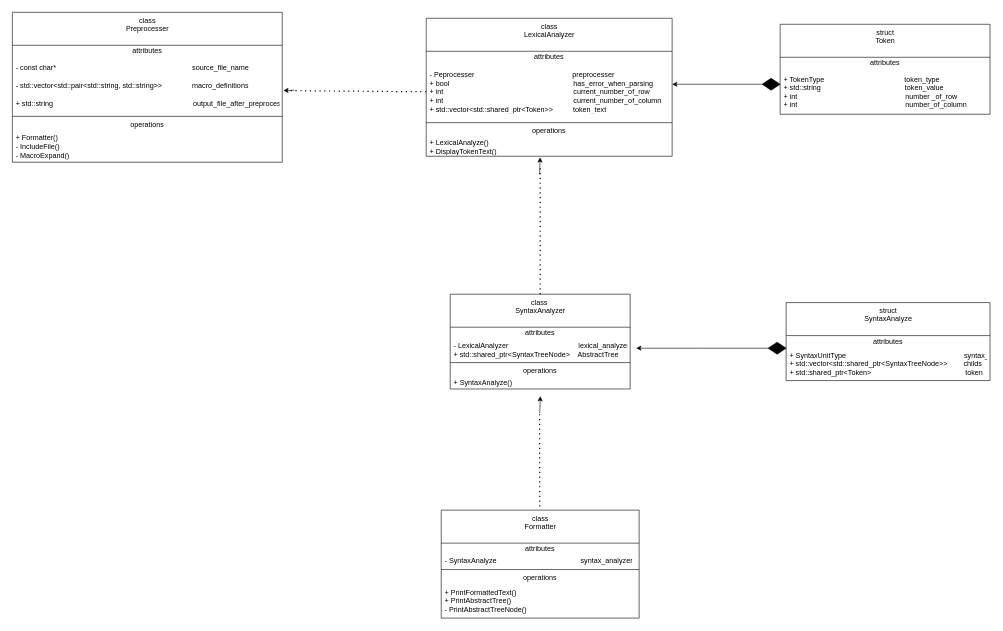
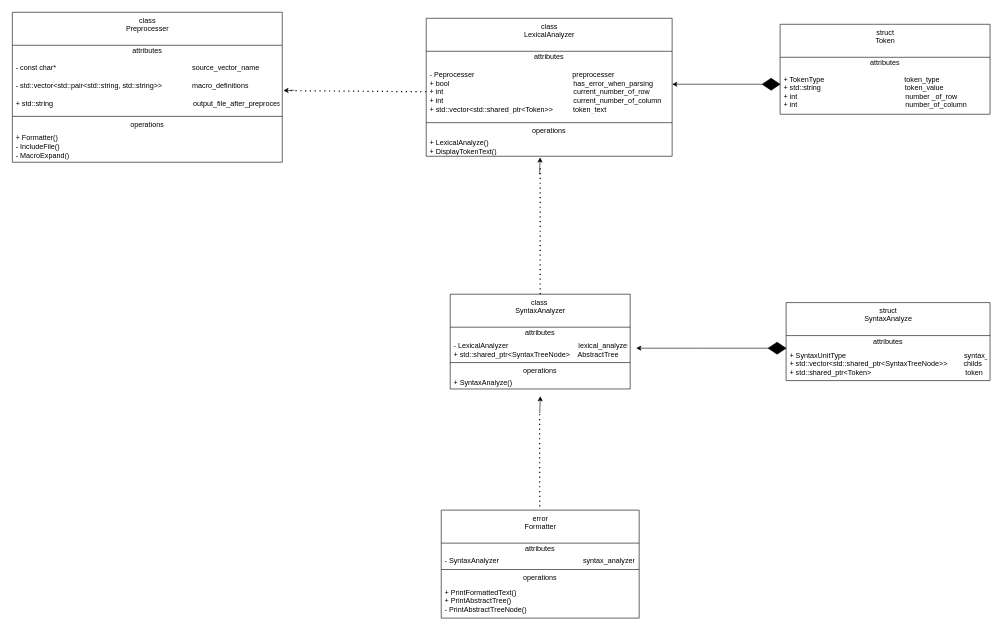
(176, 68) -> (182, 68)
(541, 523) -> (541, 523)
(568, 561) -> (570, 561)
